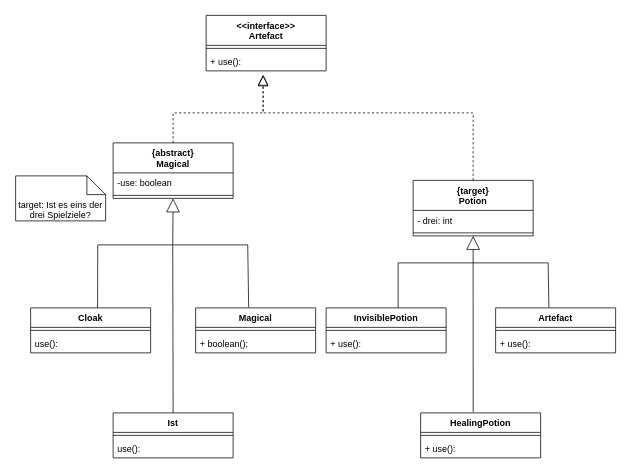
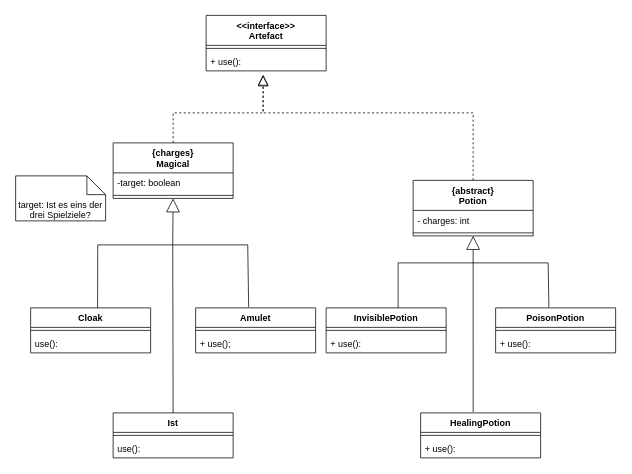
(173, 153) -> (173, 153)
(146, 183) -> (154, 183)
(473, 191) -> (473, 191)
(439, 221) -> (448, 221)
(255, 318) -> (255, 318)
(555, 318) -> (555, 318)
(226, 344) -> (217, 344)
